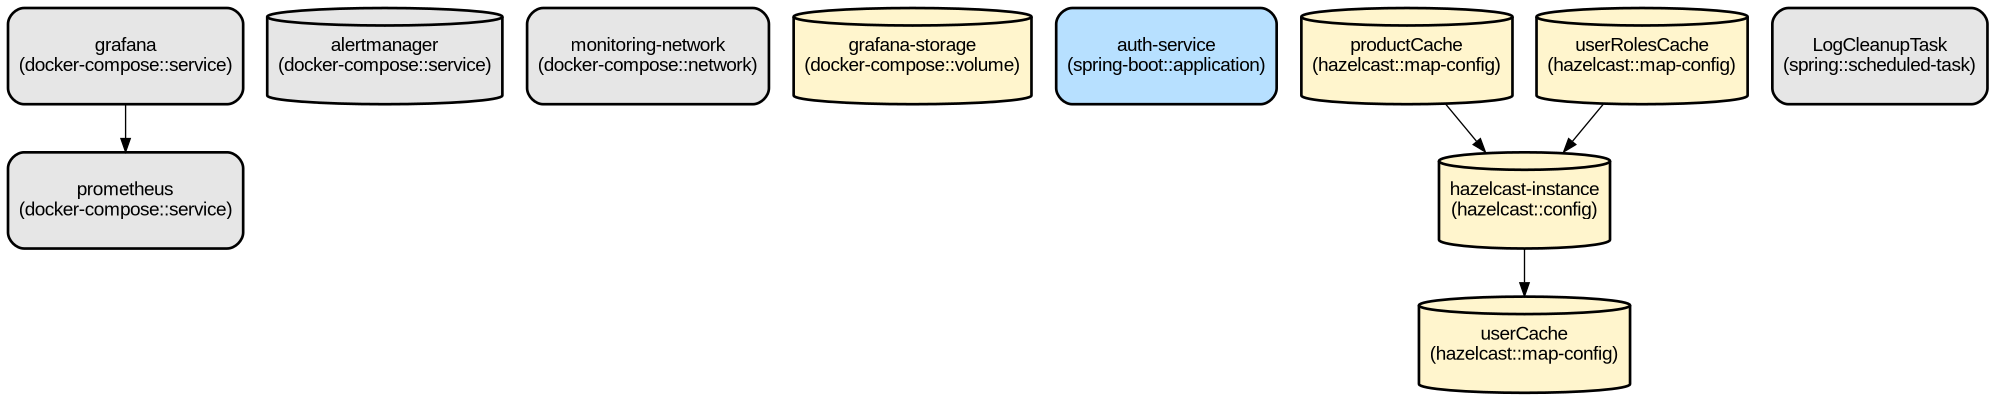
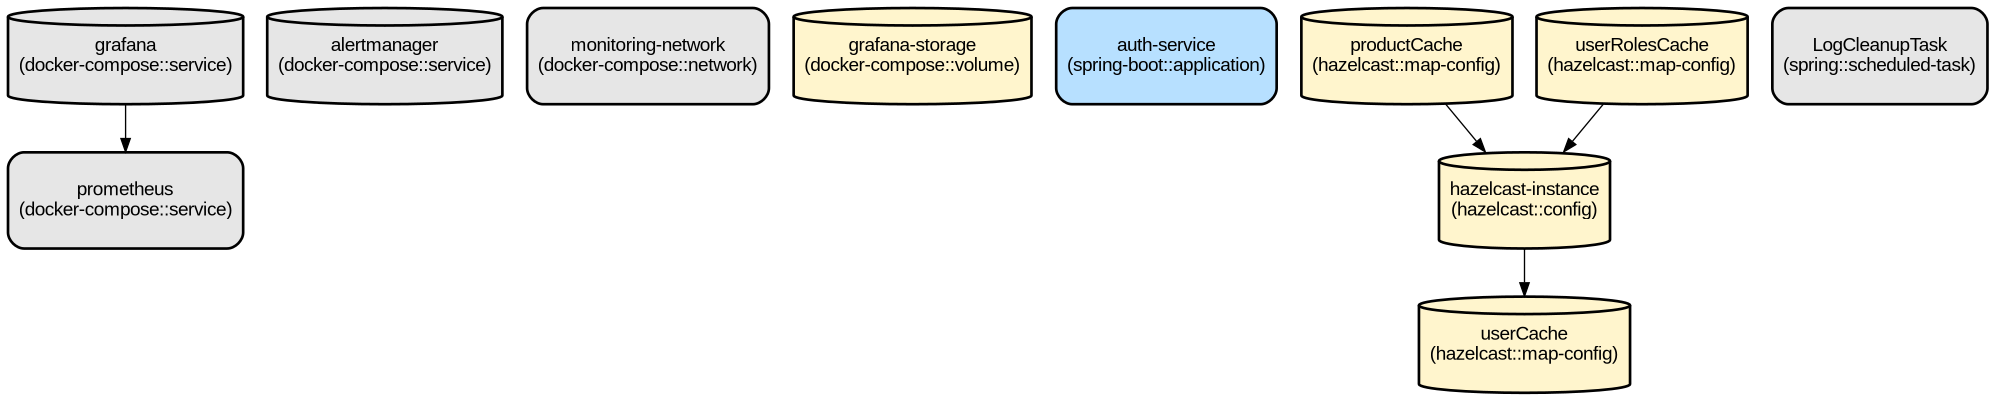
(126, 56) -> (126, 56)
